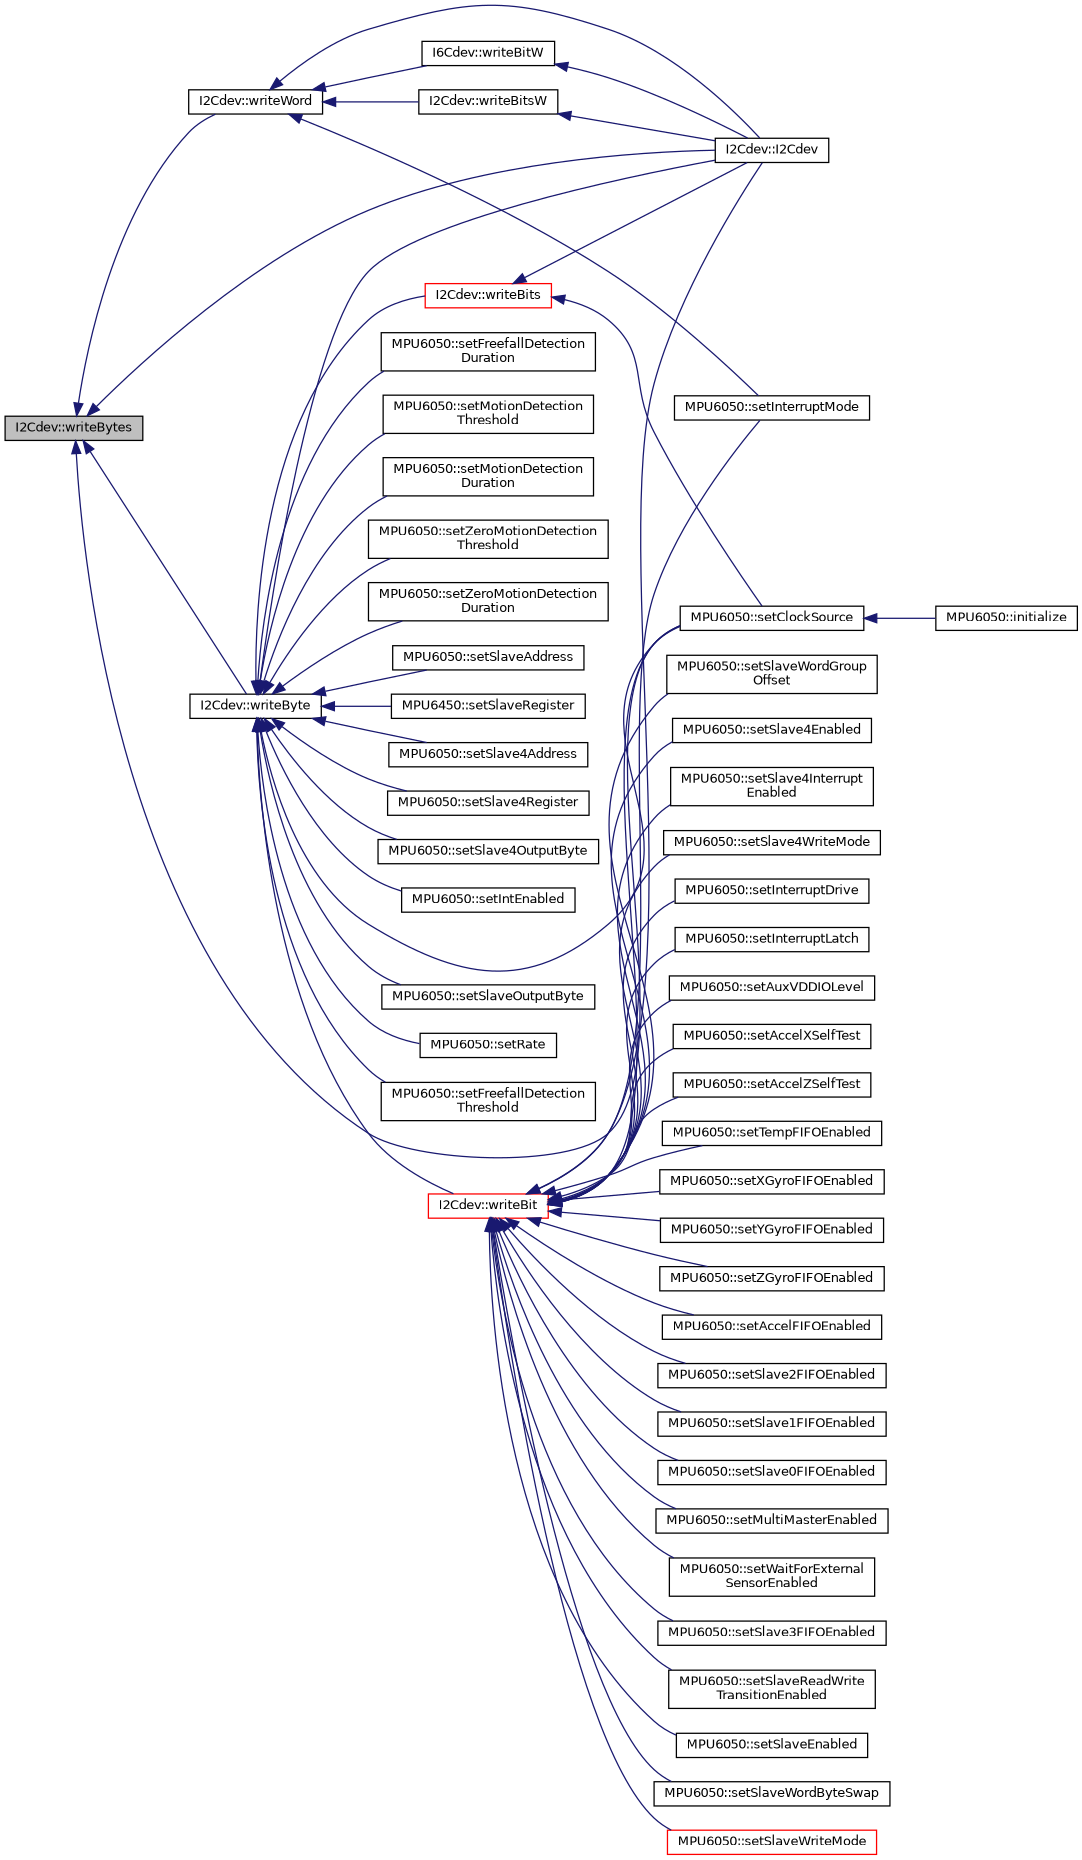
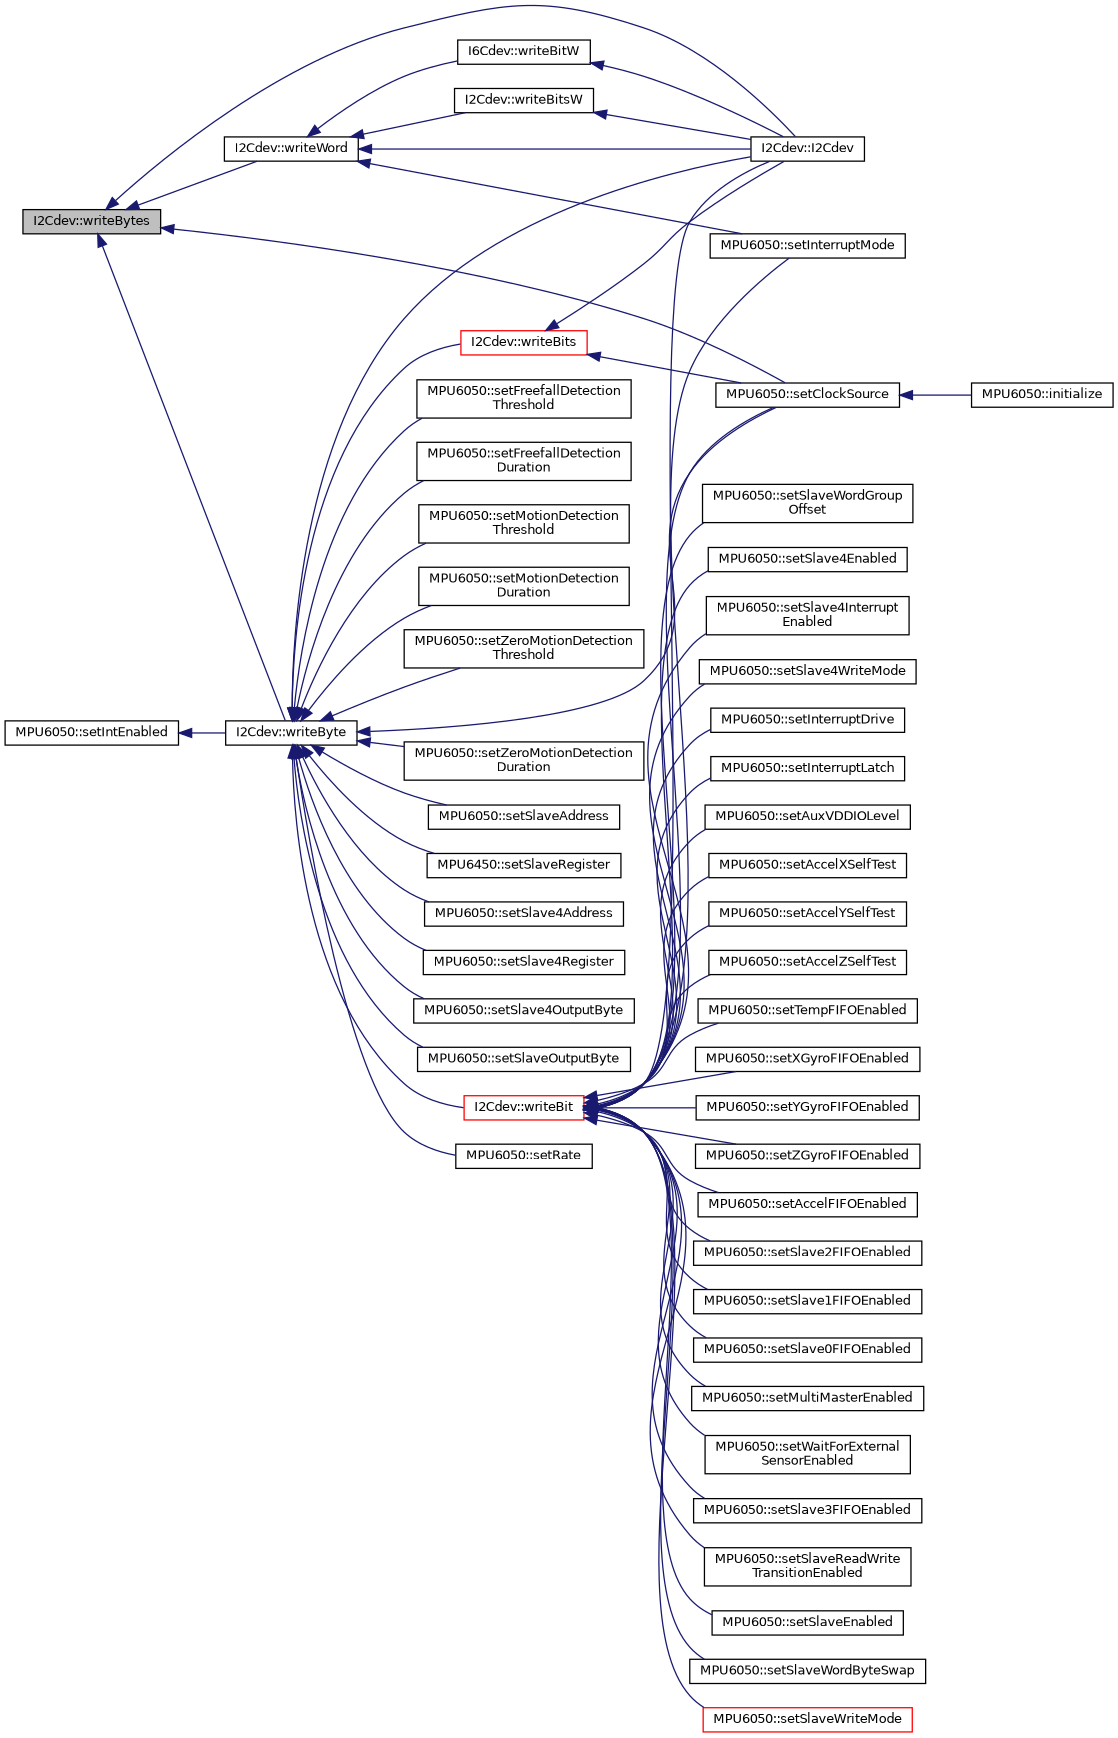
(318, 825) -> (208, 733)
none -> (808, 914)
